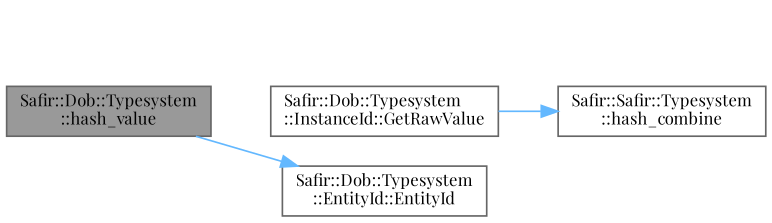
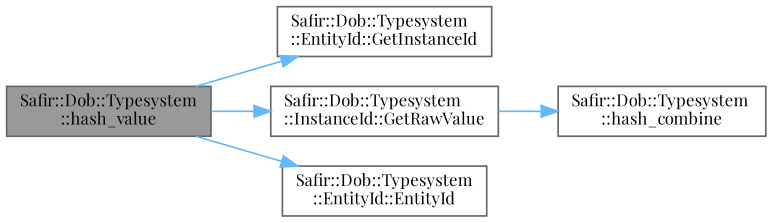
none -> (385, 32)
none -> (233, 111)
(662, 111) -> (662, 111)
